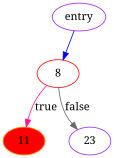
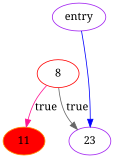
(70, 42) -> (88, 75)
(77, 107) -> (77, 107)
